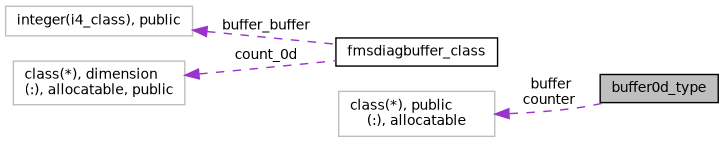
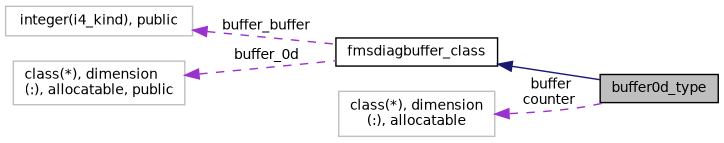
(99, 21) -> (99, 21)
(264, 56) -> (264, 56)
none -> (556, 73)
(417, 114) -> (417, 114)
